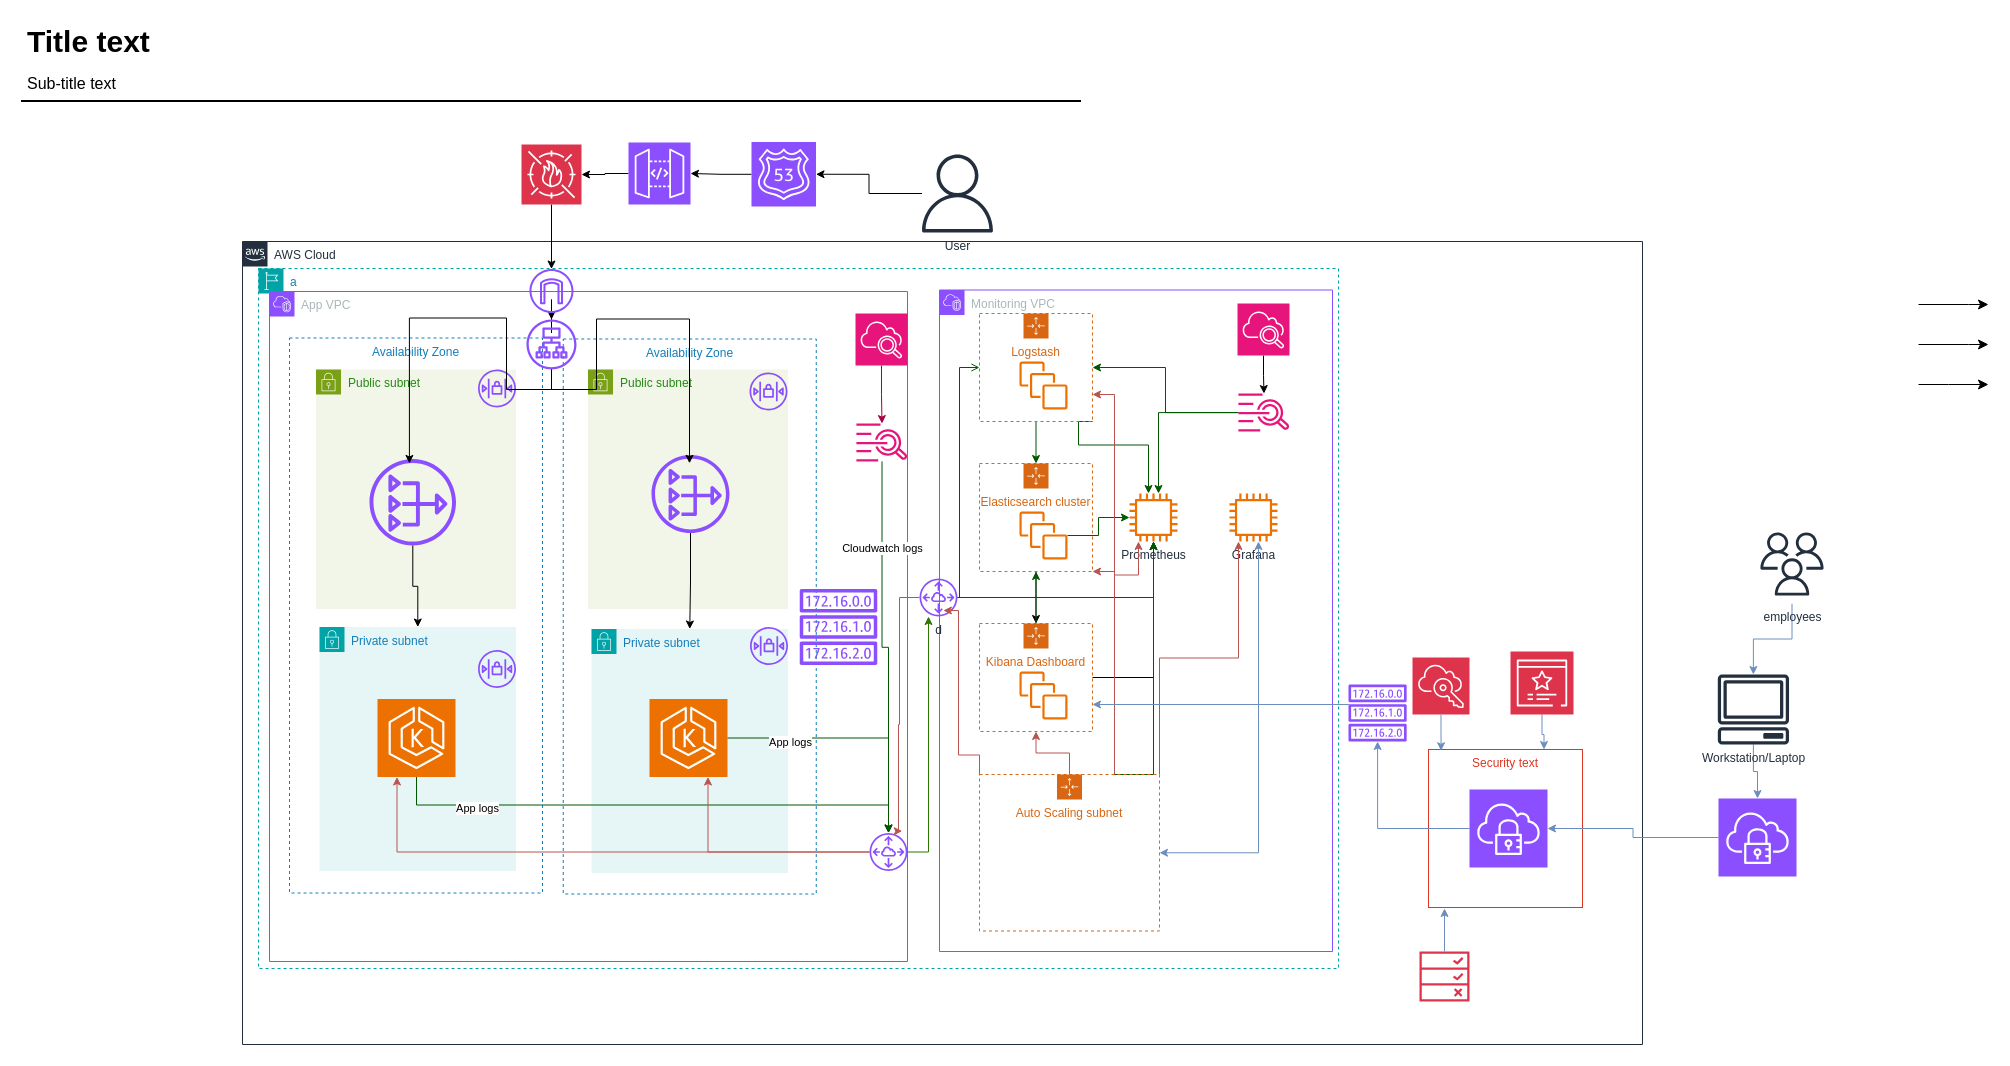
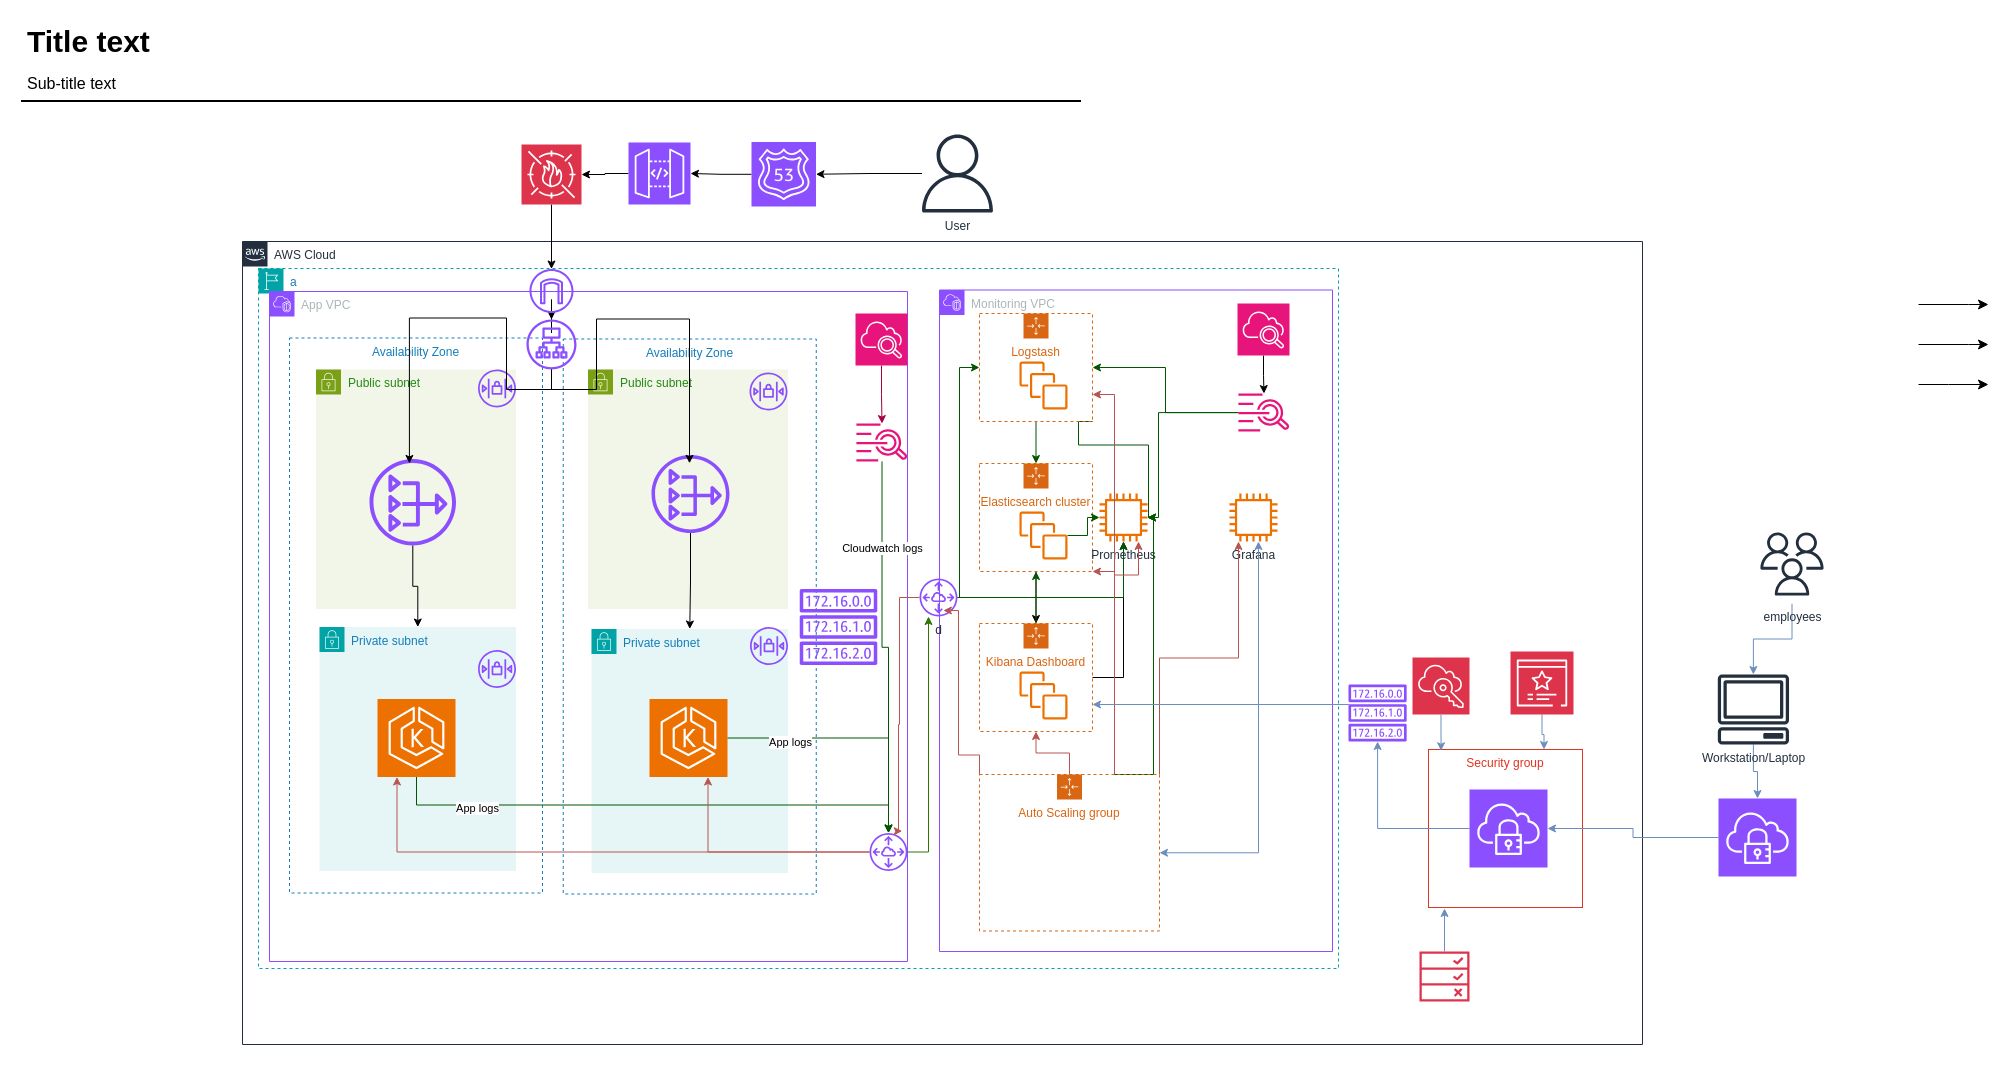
(958, 194) -> (958, 174)
(972, 368) -> (971, 368)
(1154, 518) -> (1124, 518)
(1506, 764) -> (1506, 764)
(1070, 814) -> (1070, 814)
